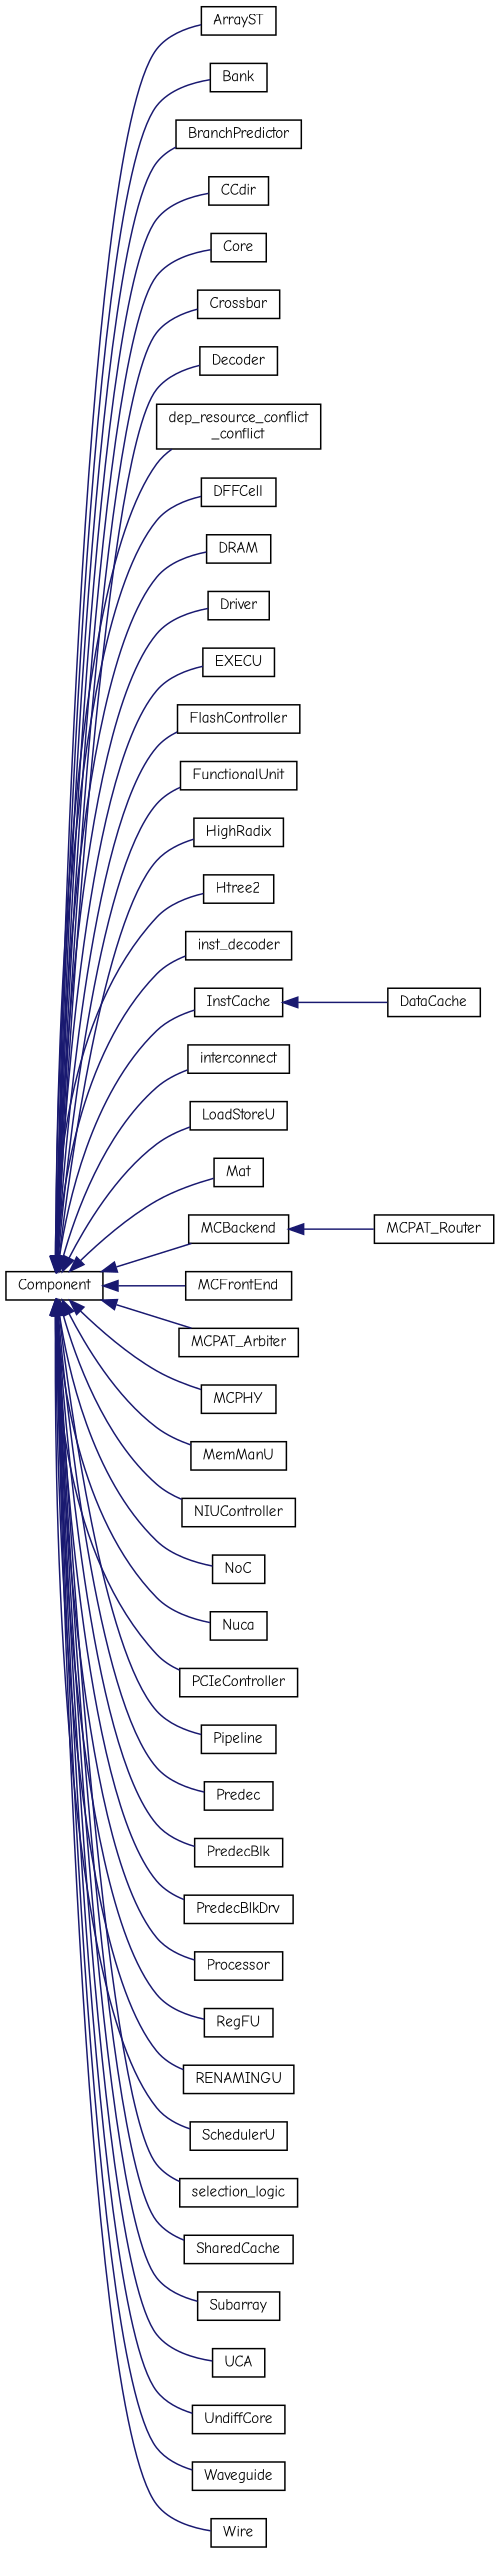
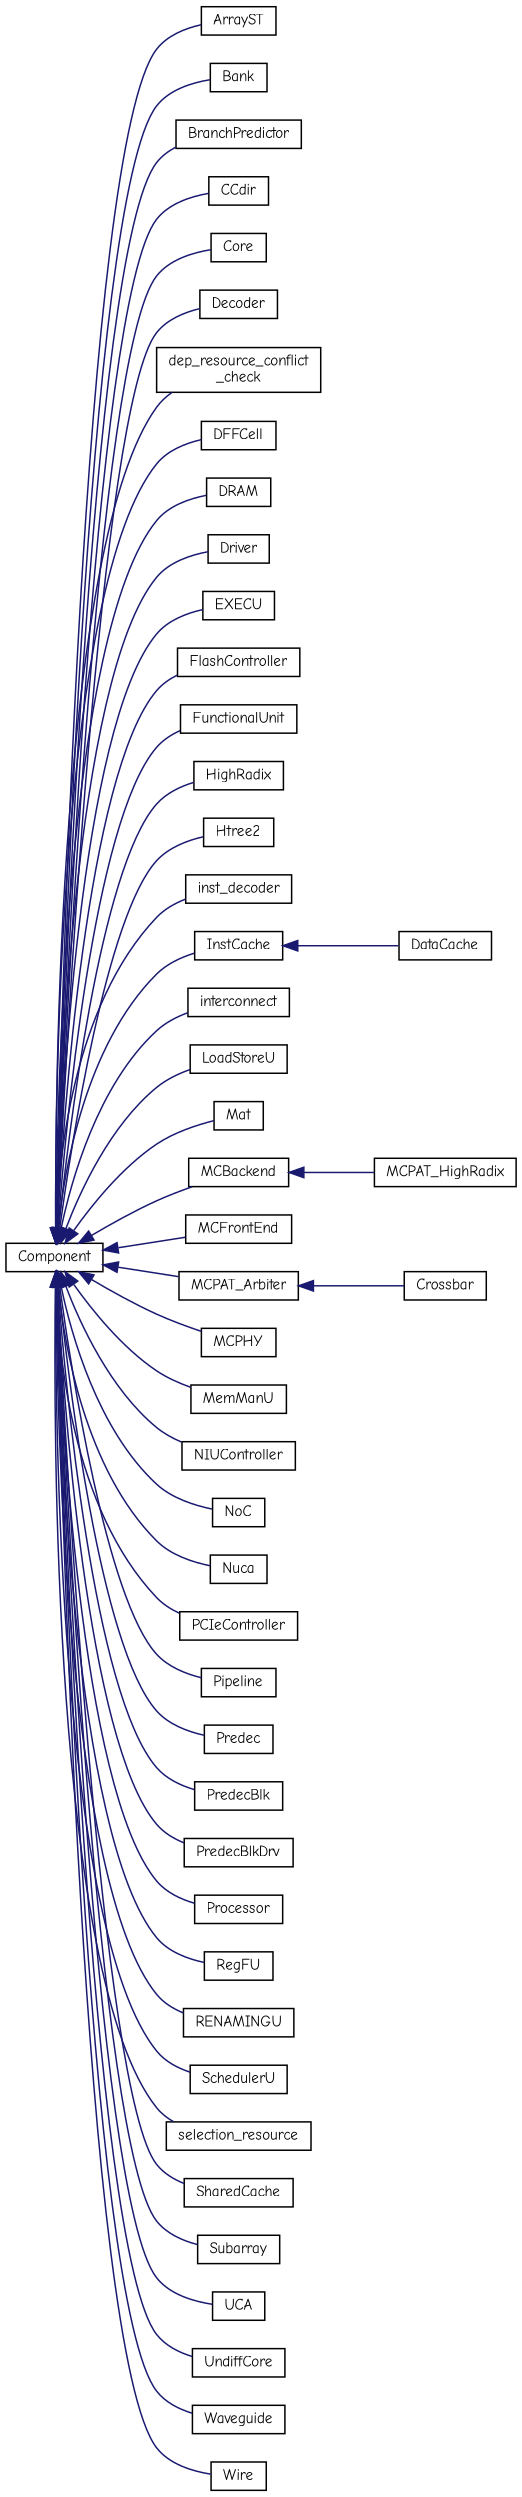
(239, 427) -> (239, 370)
(87, 767) -> (359, 1286)
(434, 1229) -> (445, 1172)
(239, 2193) -> (239, 2136)
